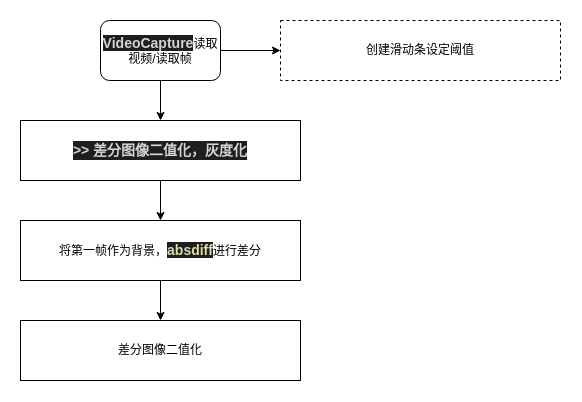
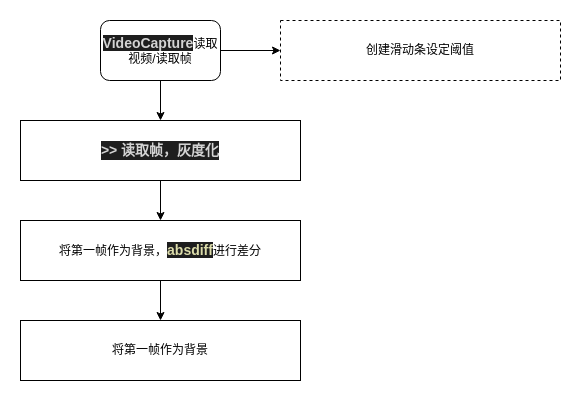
(161, 151) -> (161, 151)
(161, 351) -> (161, 351)
